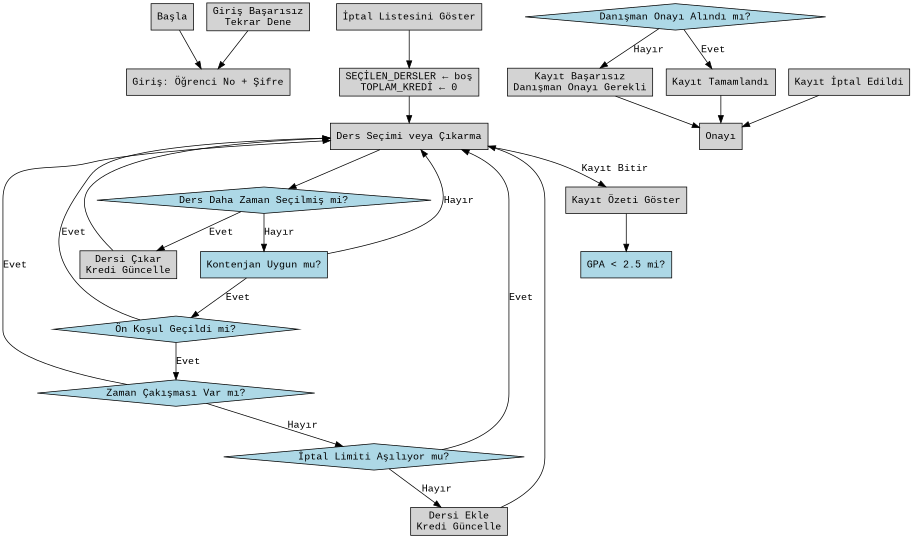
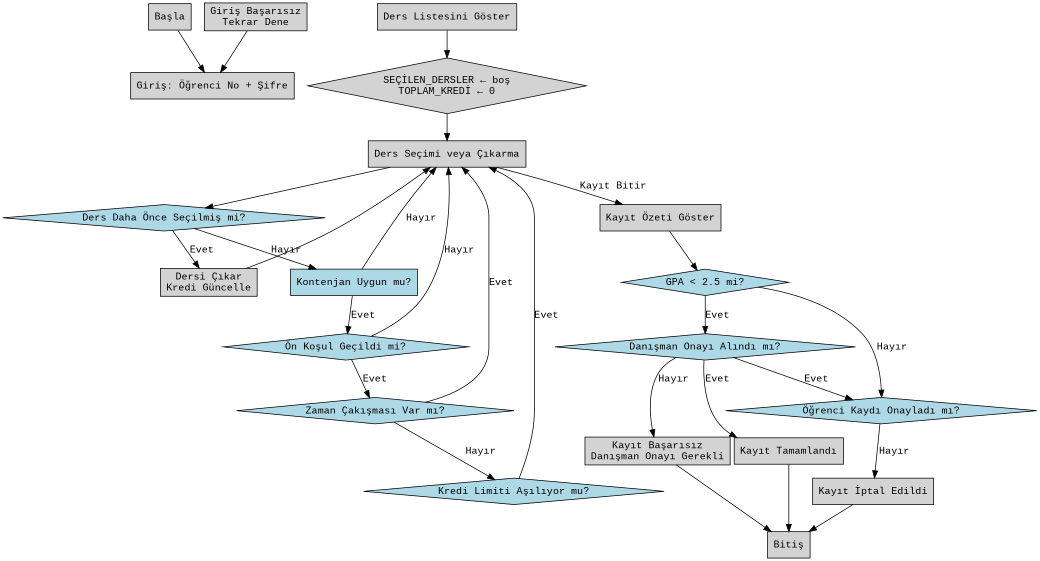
(409, 17) -> (447, 17)
(409, 82) -> (447, 86)
(721, 136) -> (789, 545)
(264, 200) -> (164, 218)
(74, 232) -> (460, 250)
(626, 265) -> (705, 282)
none -> (705, 311)
none -> (881, 411)
(374, 457) -> (514, 491)
(459, 521) -> none
